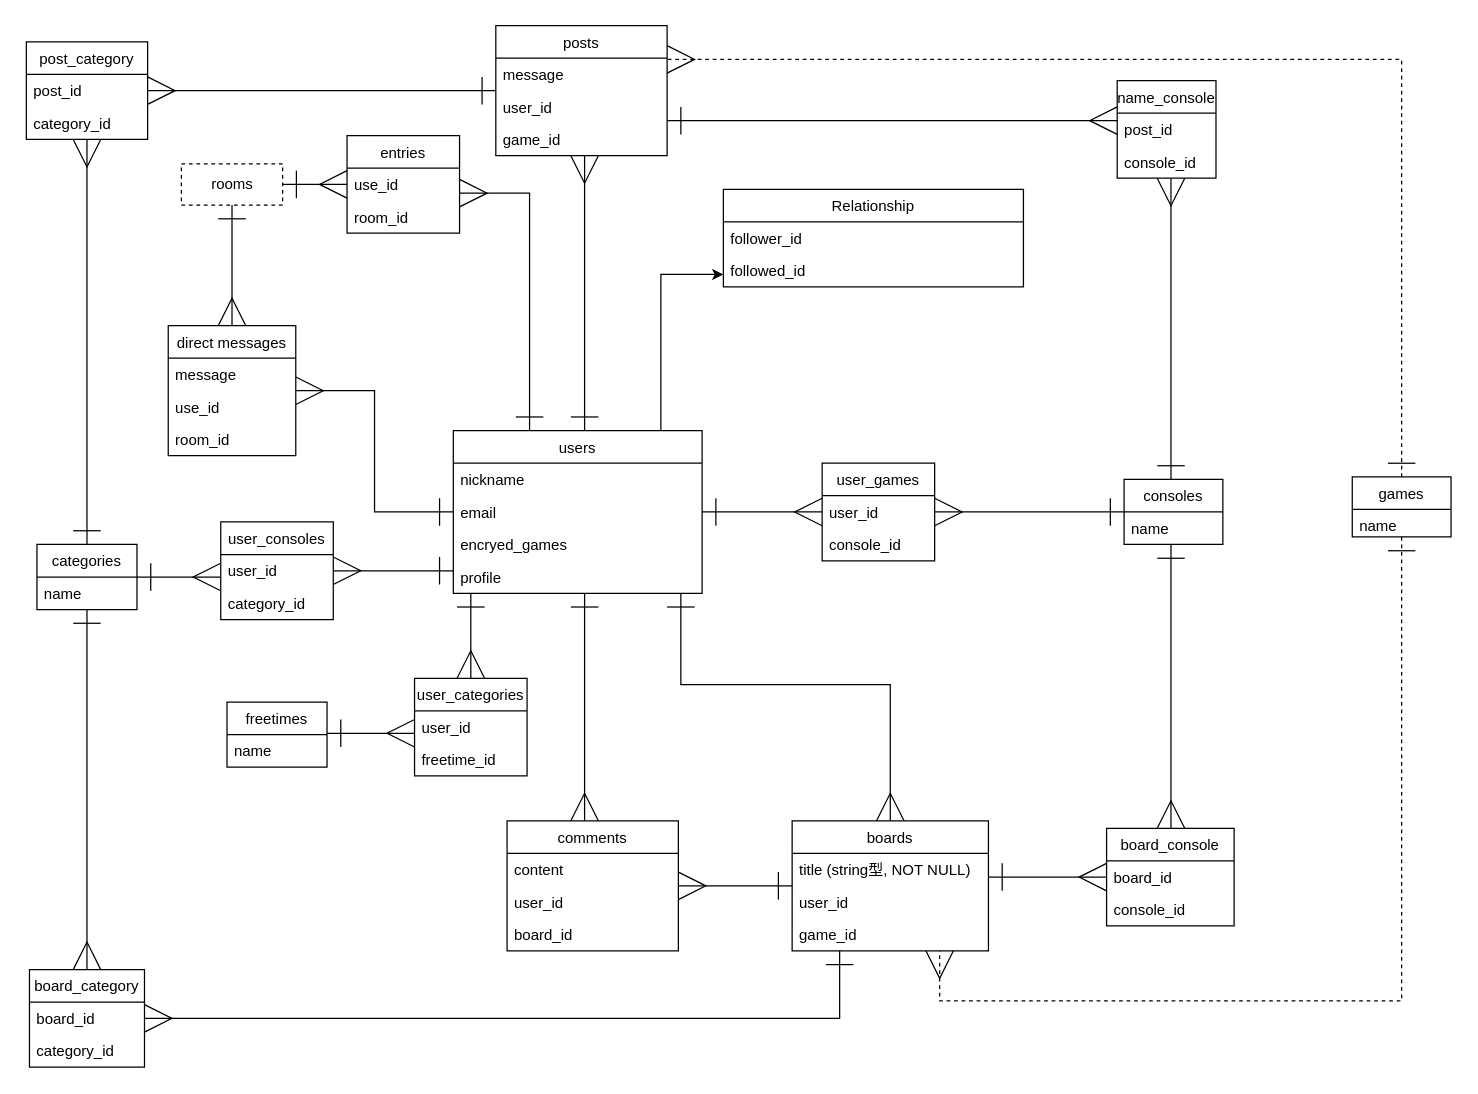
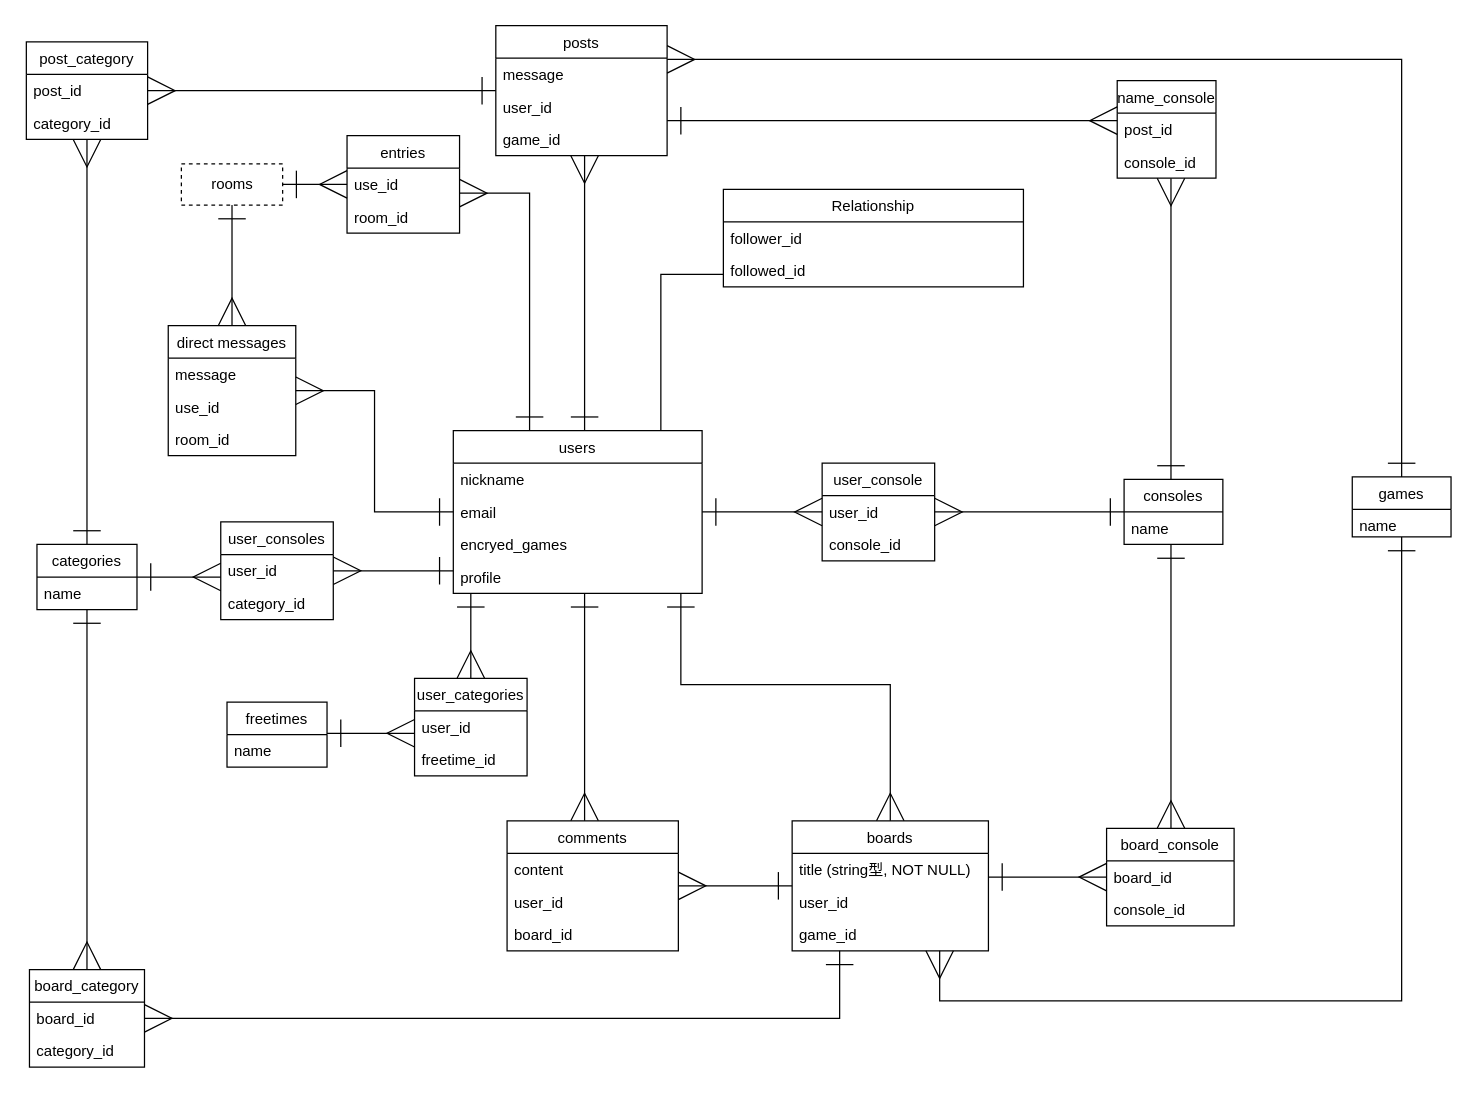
(1242, 59) -> (1242, 59)
(713, 274) -> (717, 274)
(878, 480) -> (878, 480)
(1376, 1001) -> (1376, 1001)
